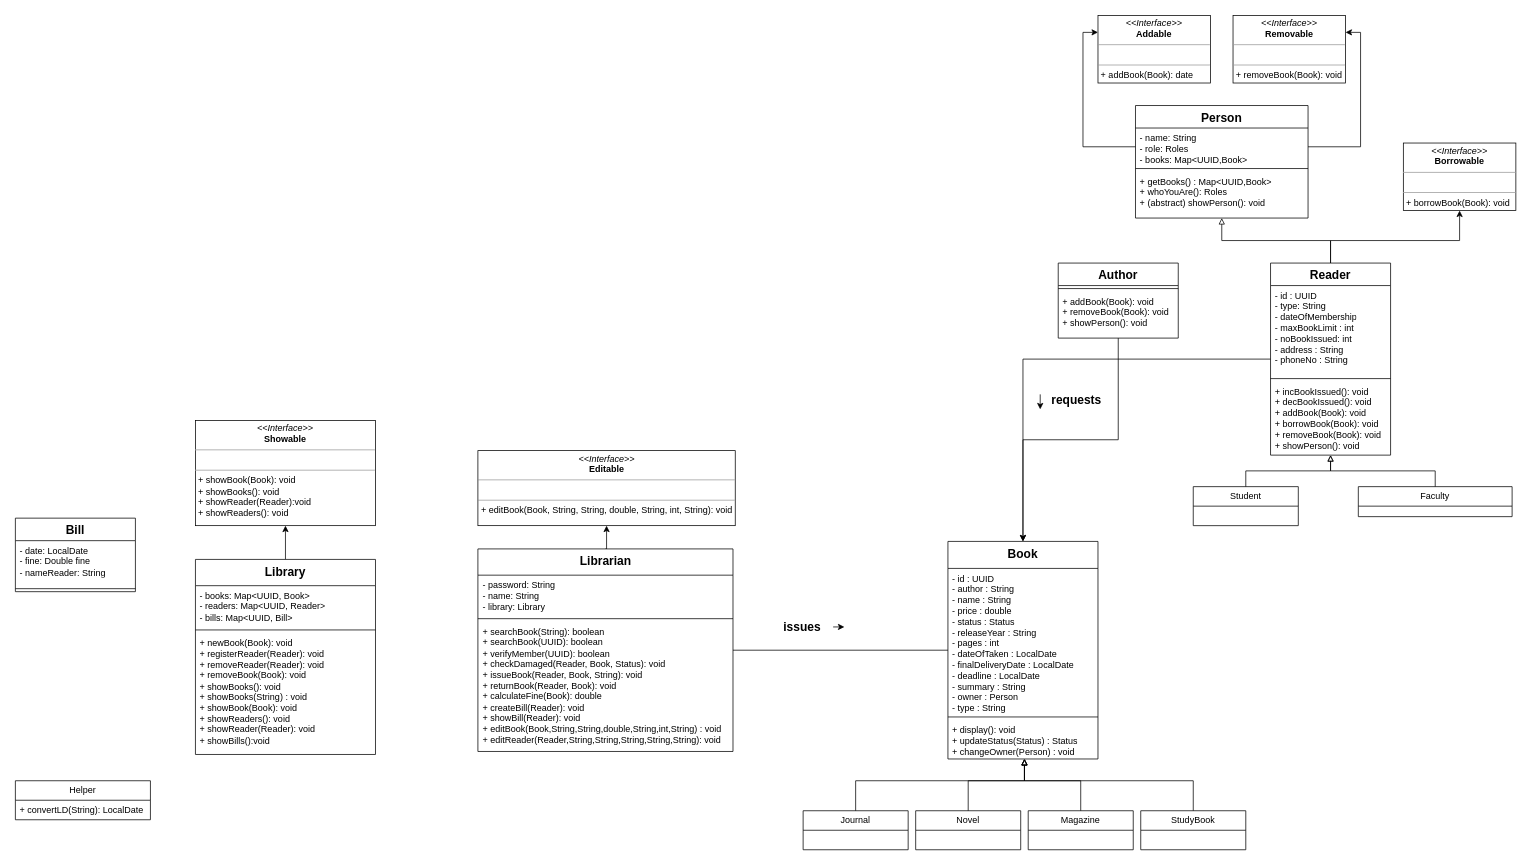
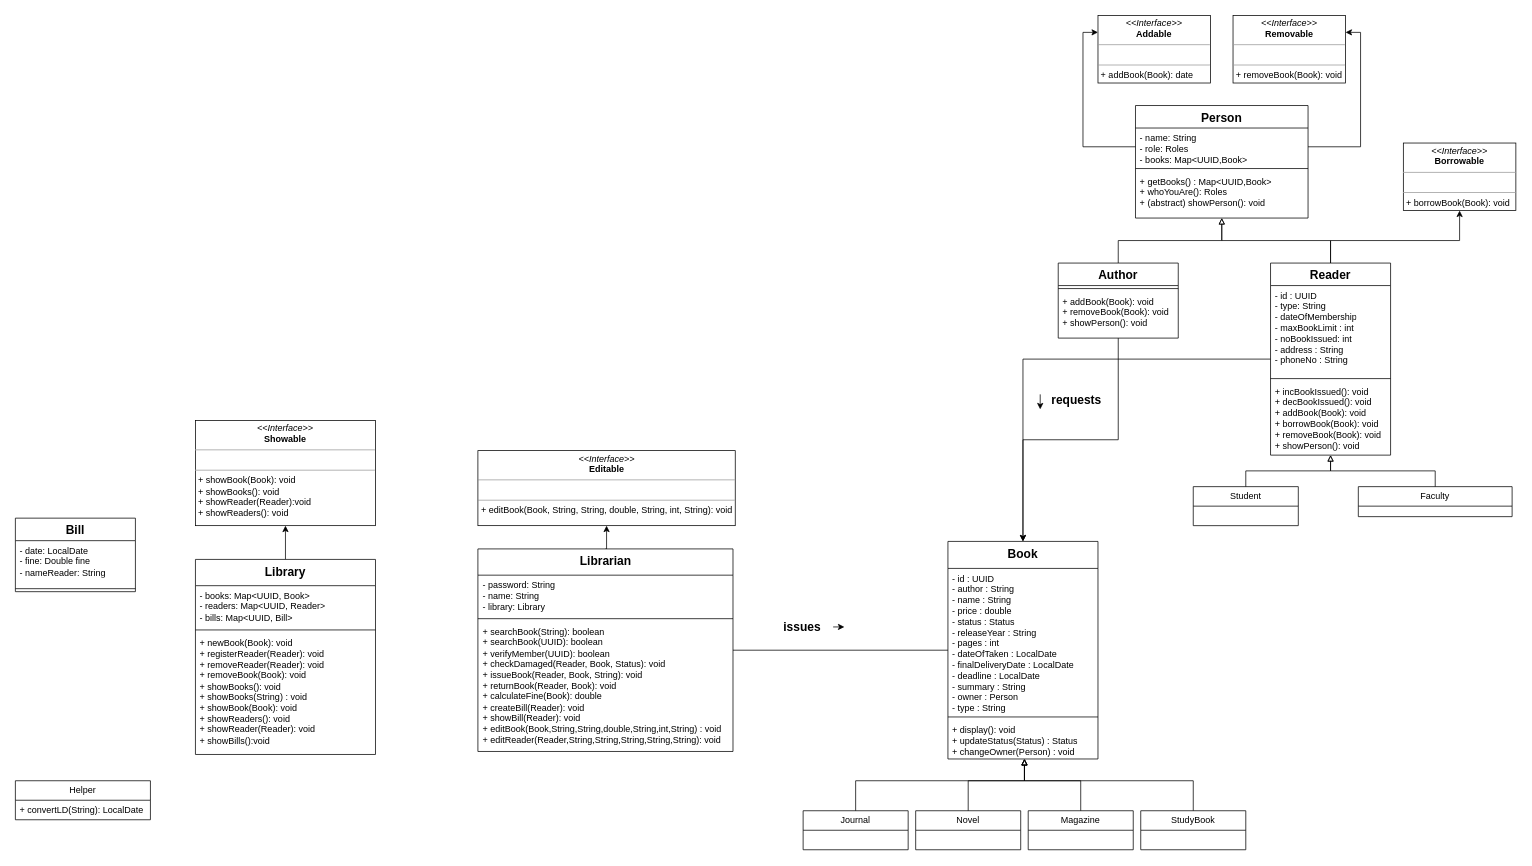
none -> (1157, 240)
